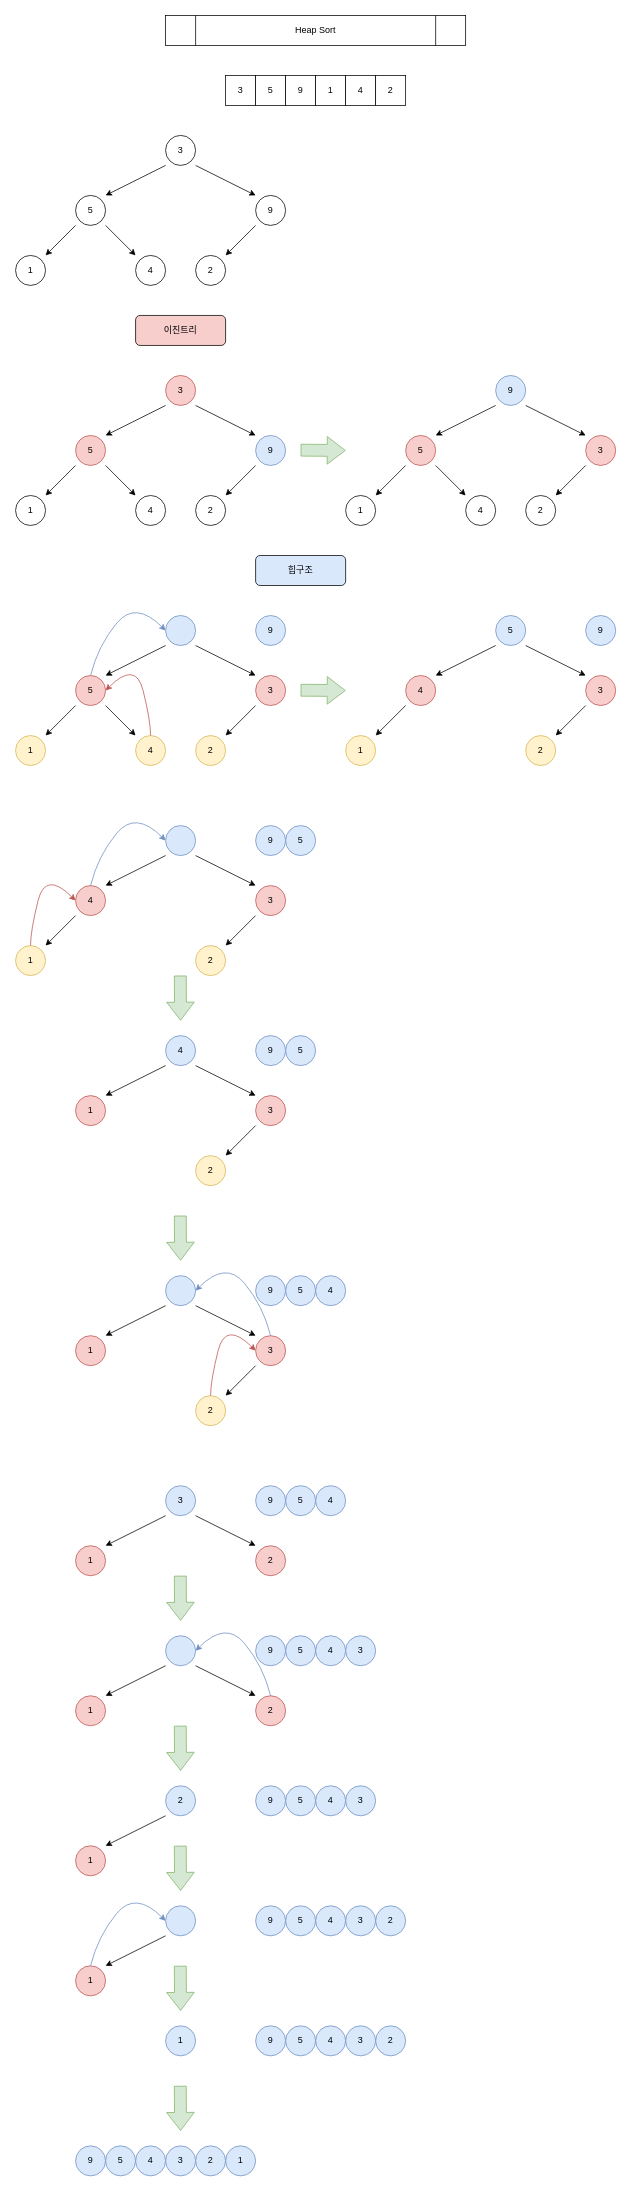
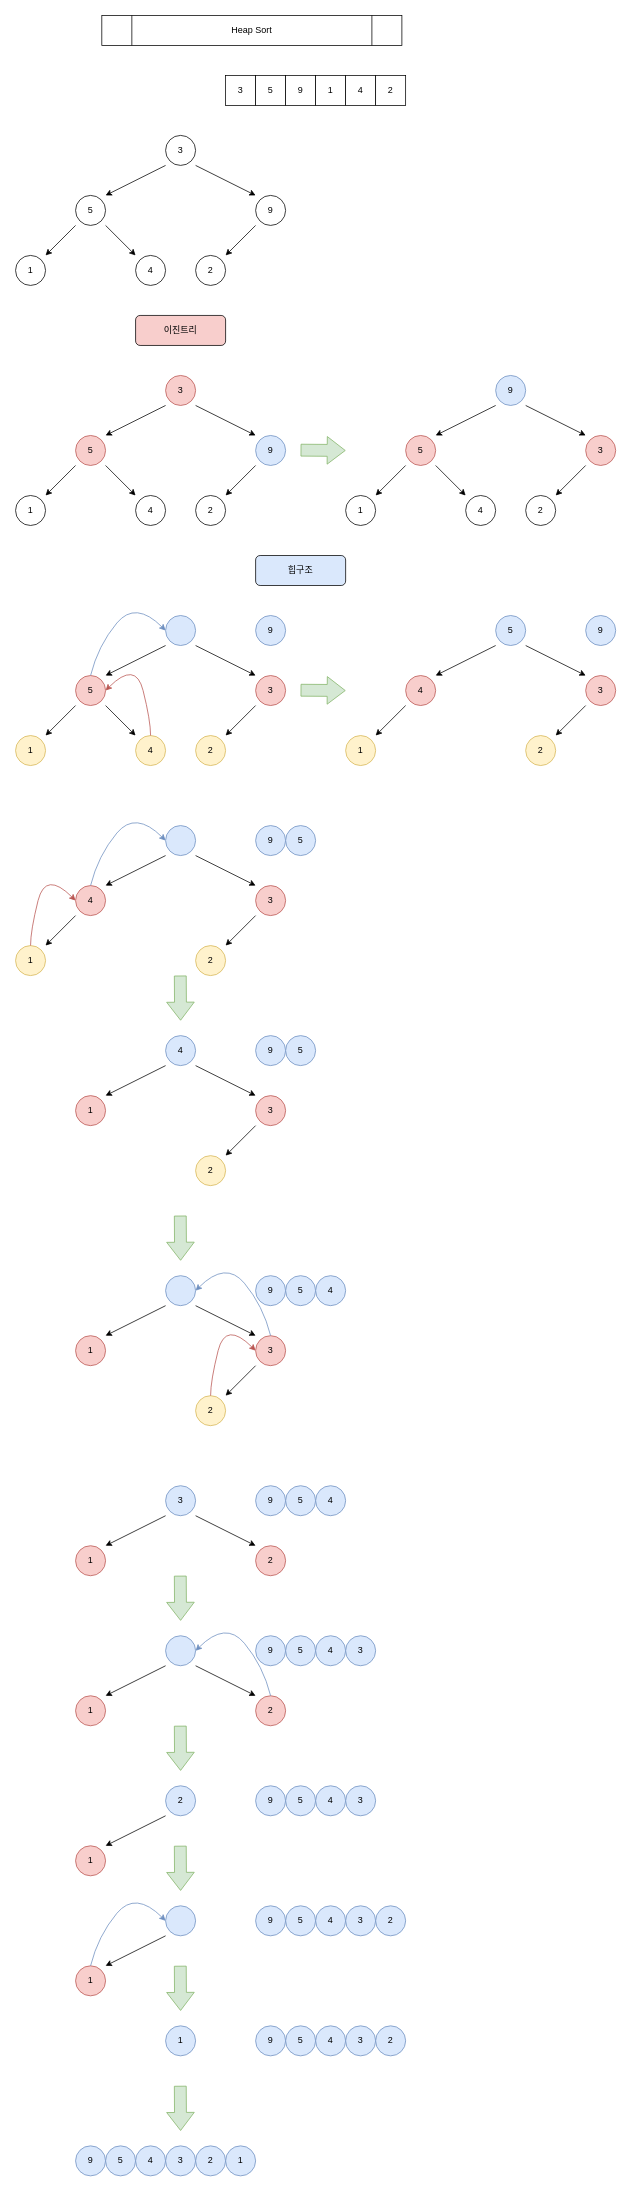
(315, 30) -> (252, 30)
